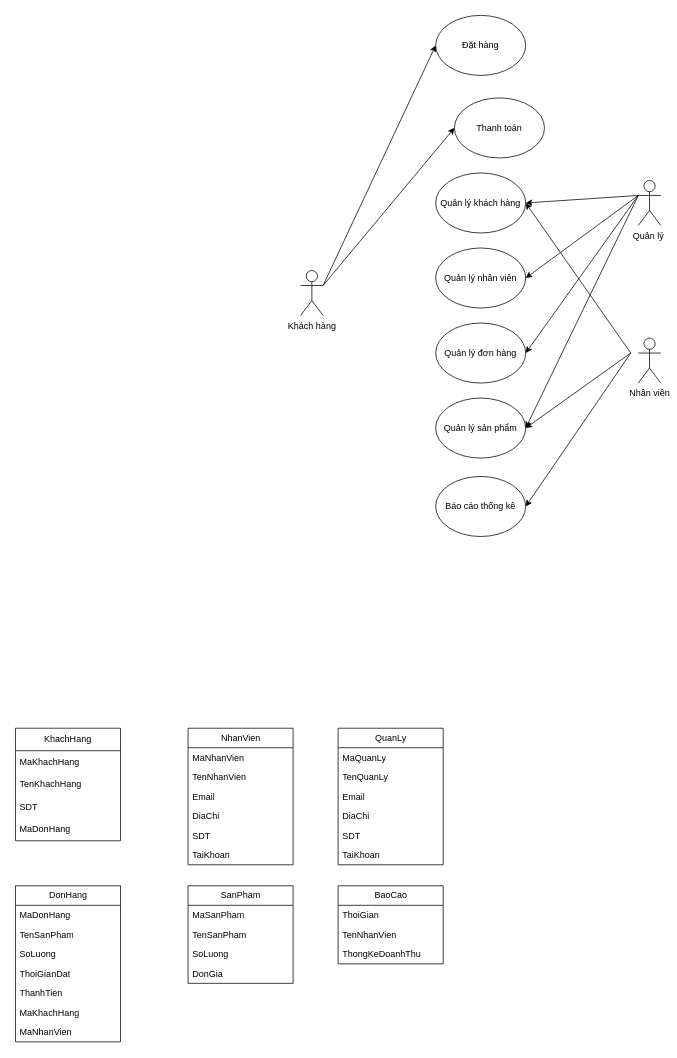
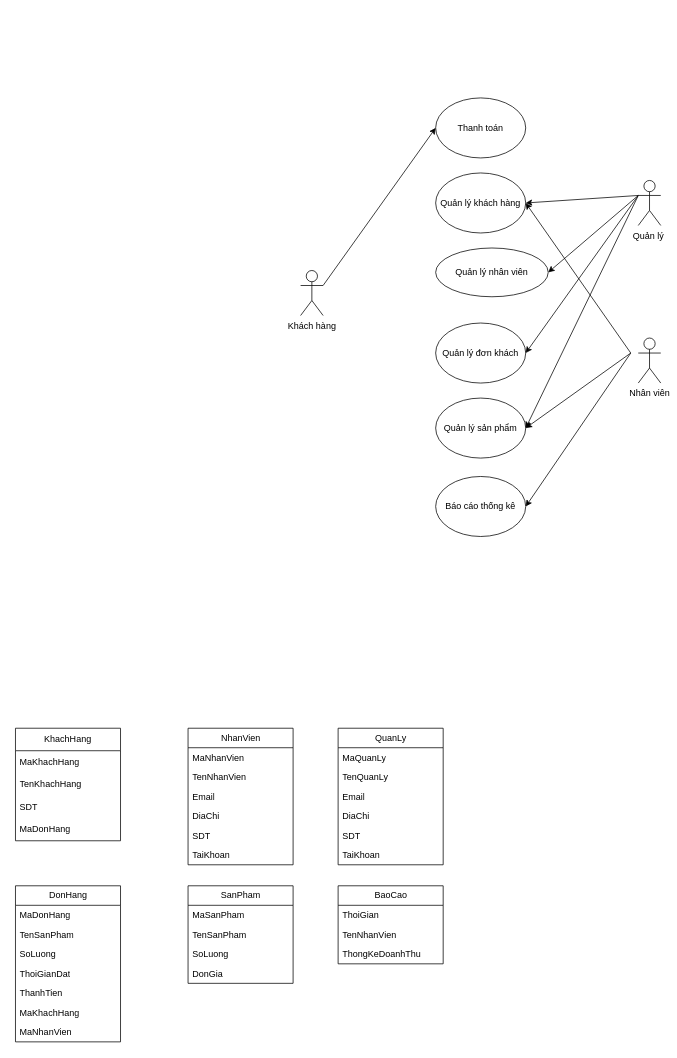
(480, 45) -> none
(499, 128) -> (480, 128)
(381, 161) -> none
(480, 278) -> (492, 272)
(480, 353) -> (480, 353)
